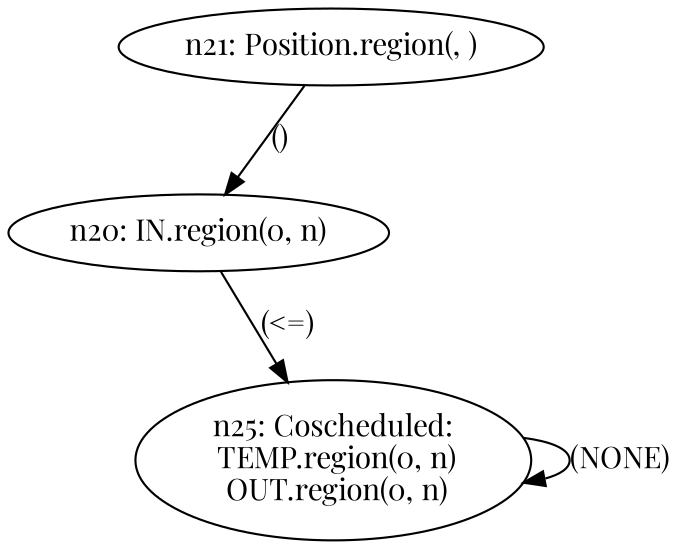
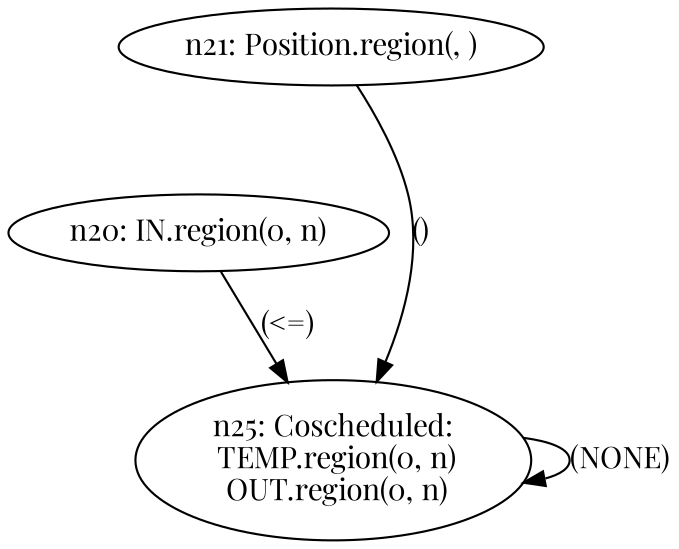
(271, 132) -> (412, 219)
